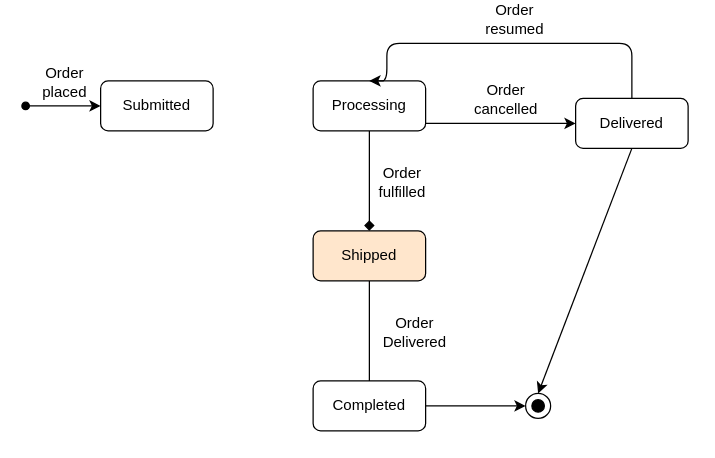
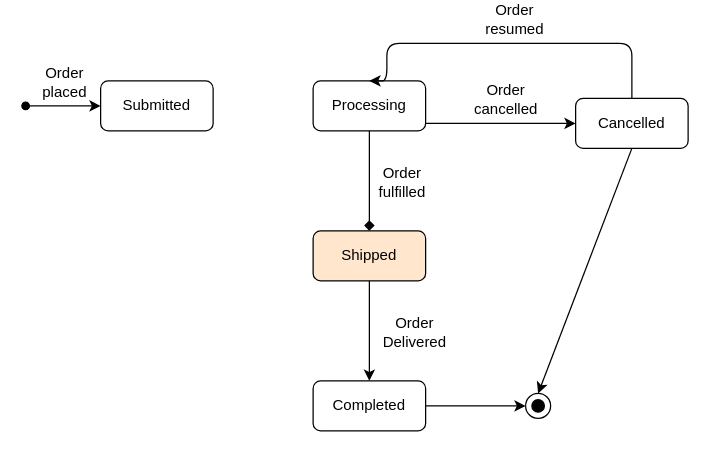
(632, 123) -> (632, 123)
(369, 374) -> (369, 371)
